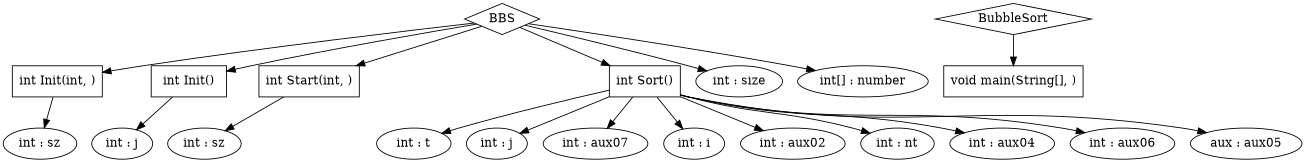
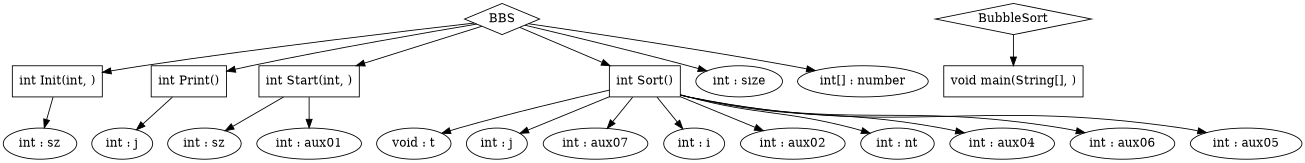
(189, 81) -> (189, 81)
none -> (309, 144)
(414, 144) -> (414, 144)
(1246, 144) -> (1246, 144)
